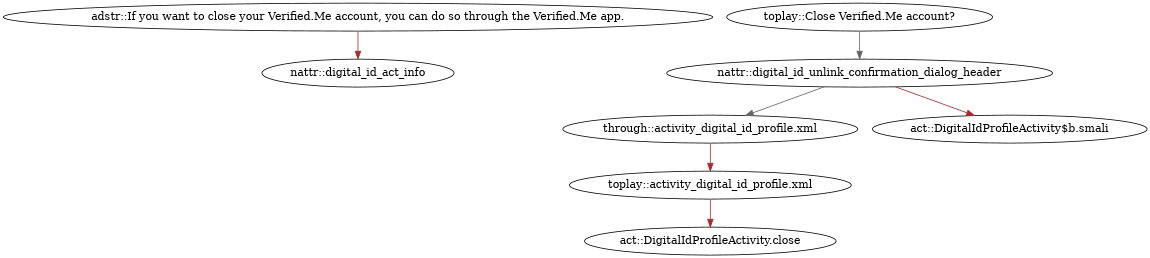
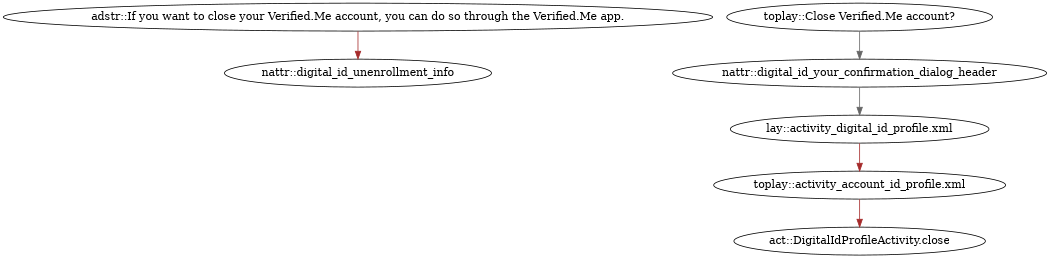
(358, 73) -> (358, 73)
(860, 73) -> (860, 73)
(710, 129) -> (860, 129)
(1010, 129) -> none
(710, 185) -> (860, 185)
